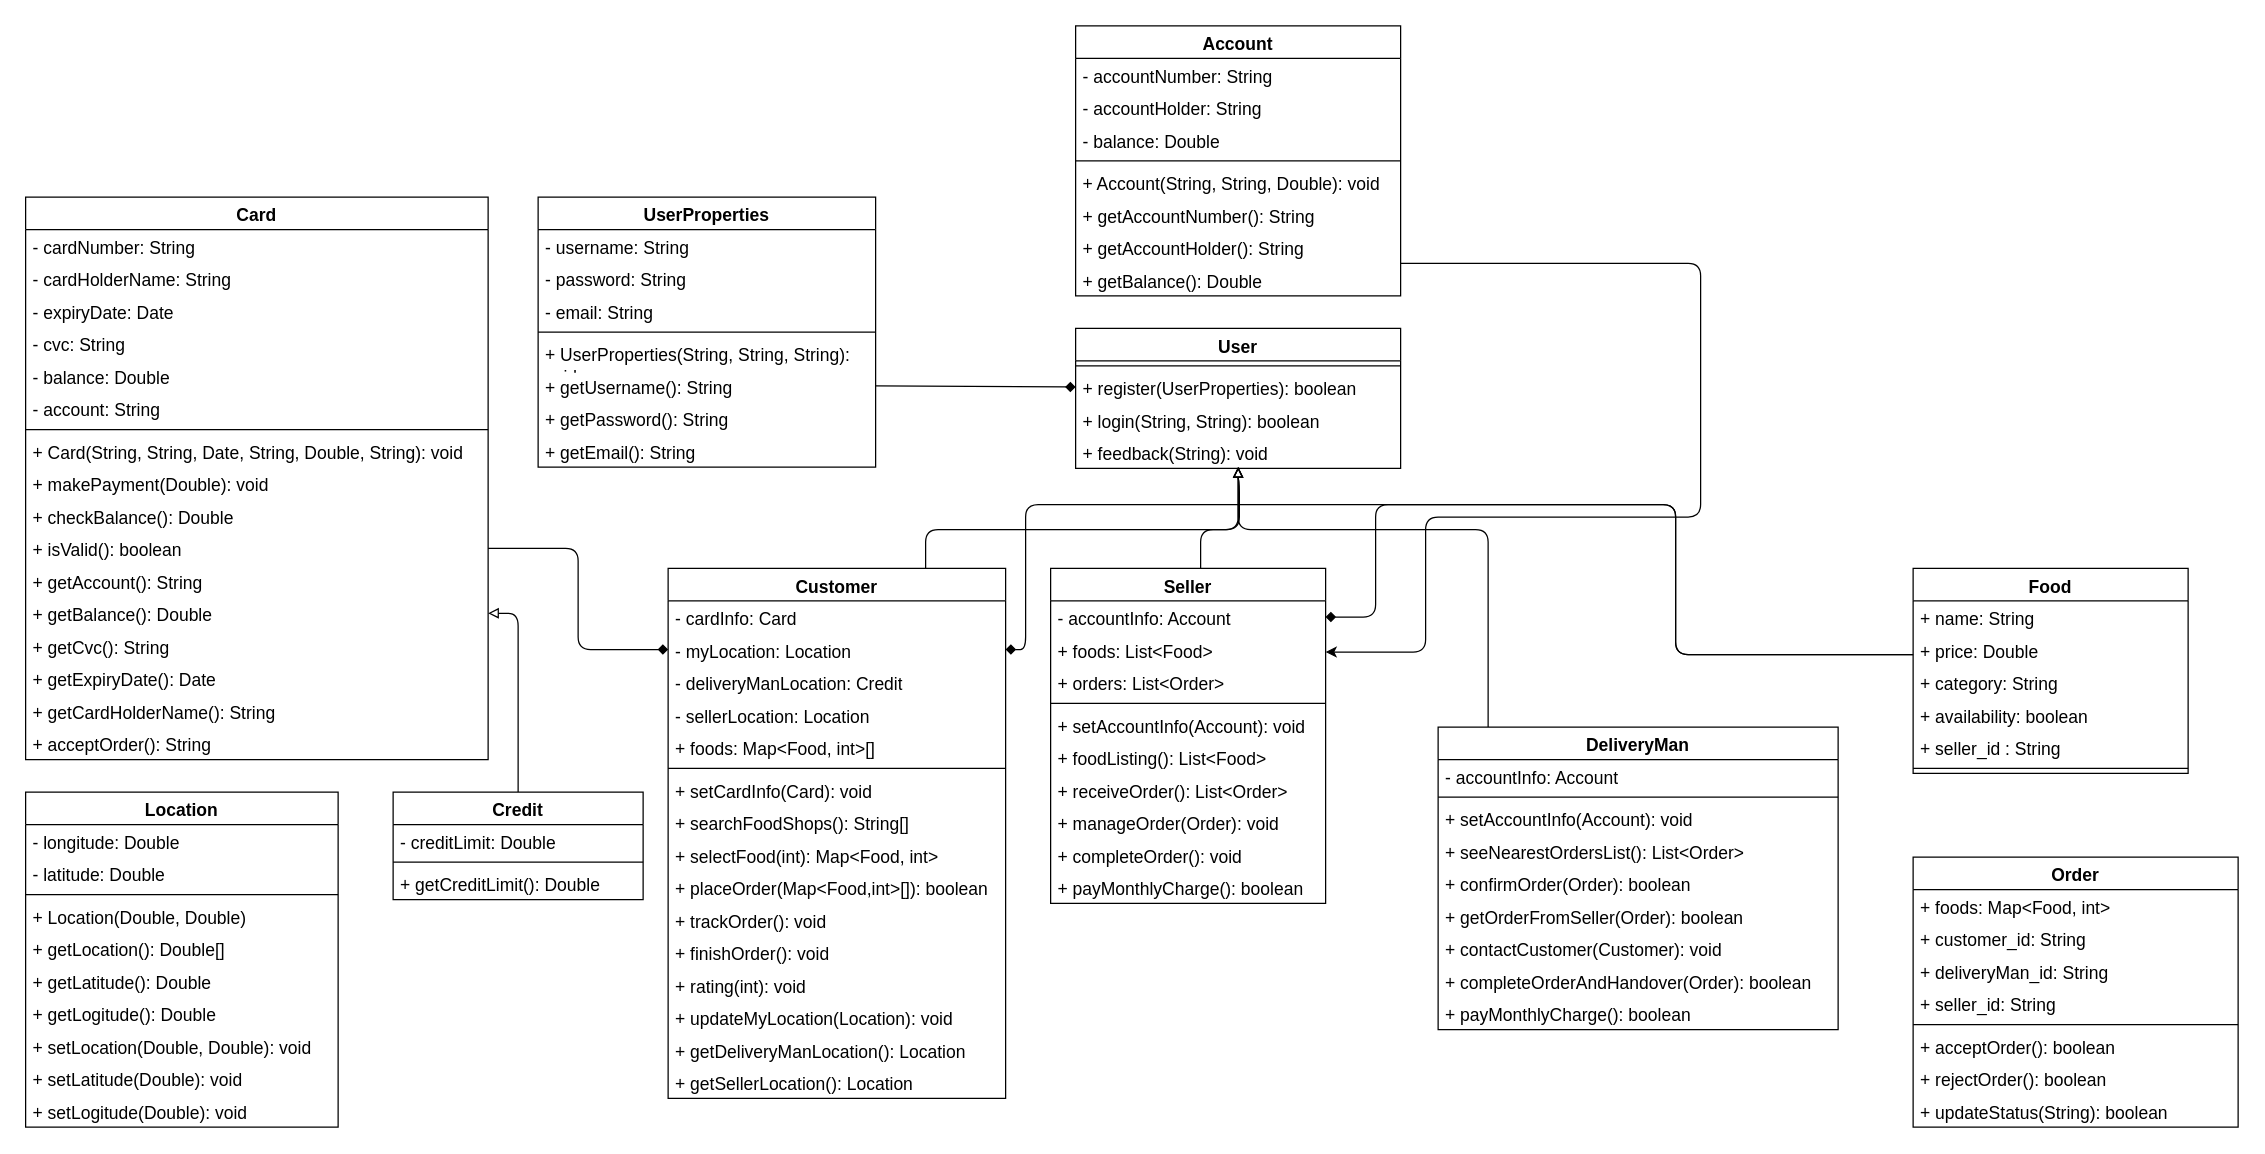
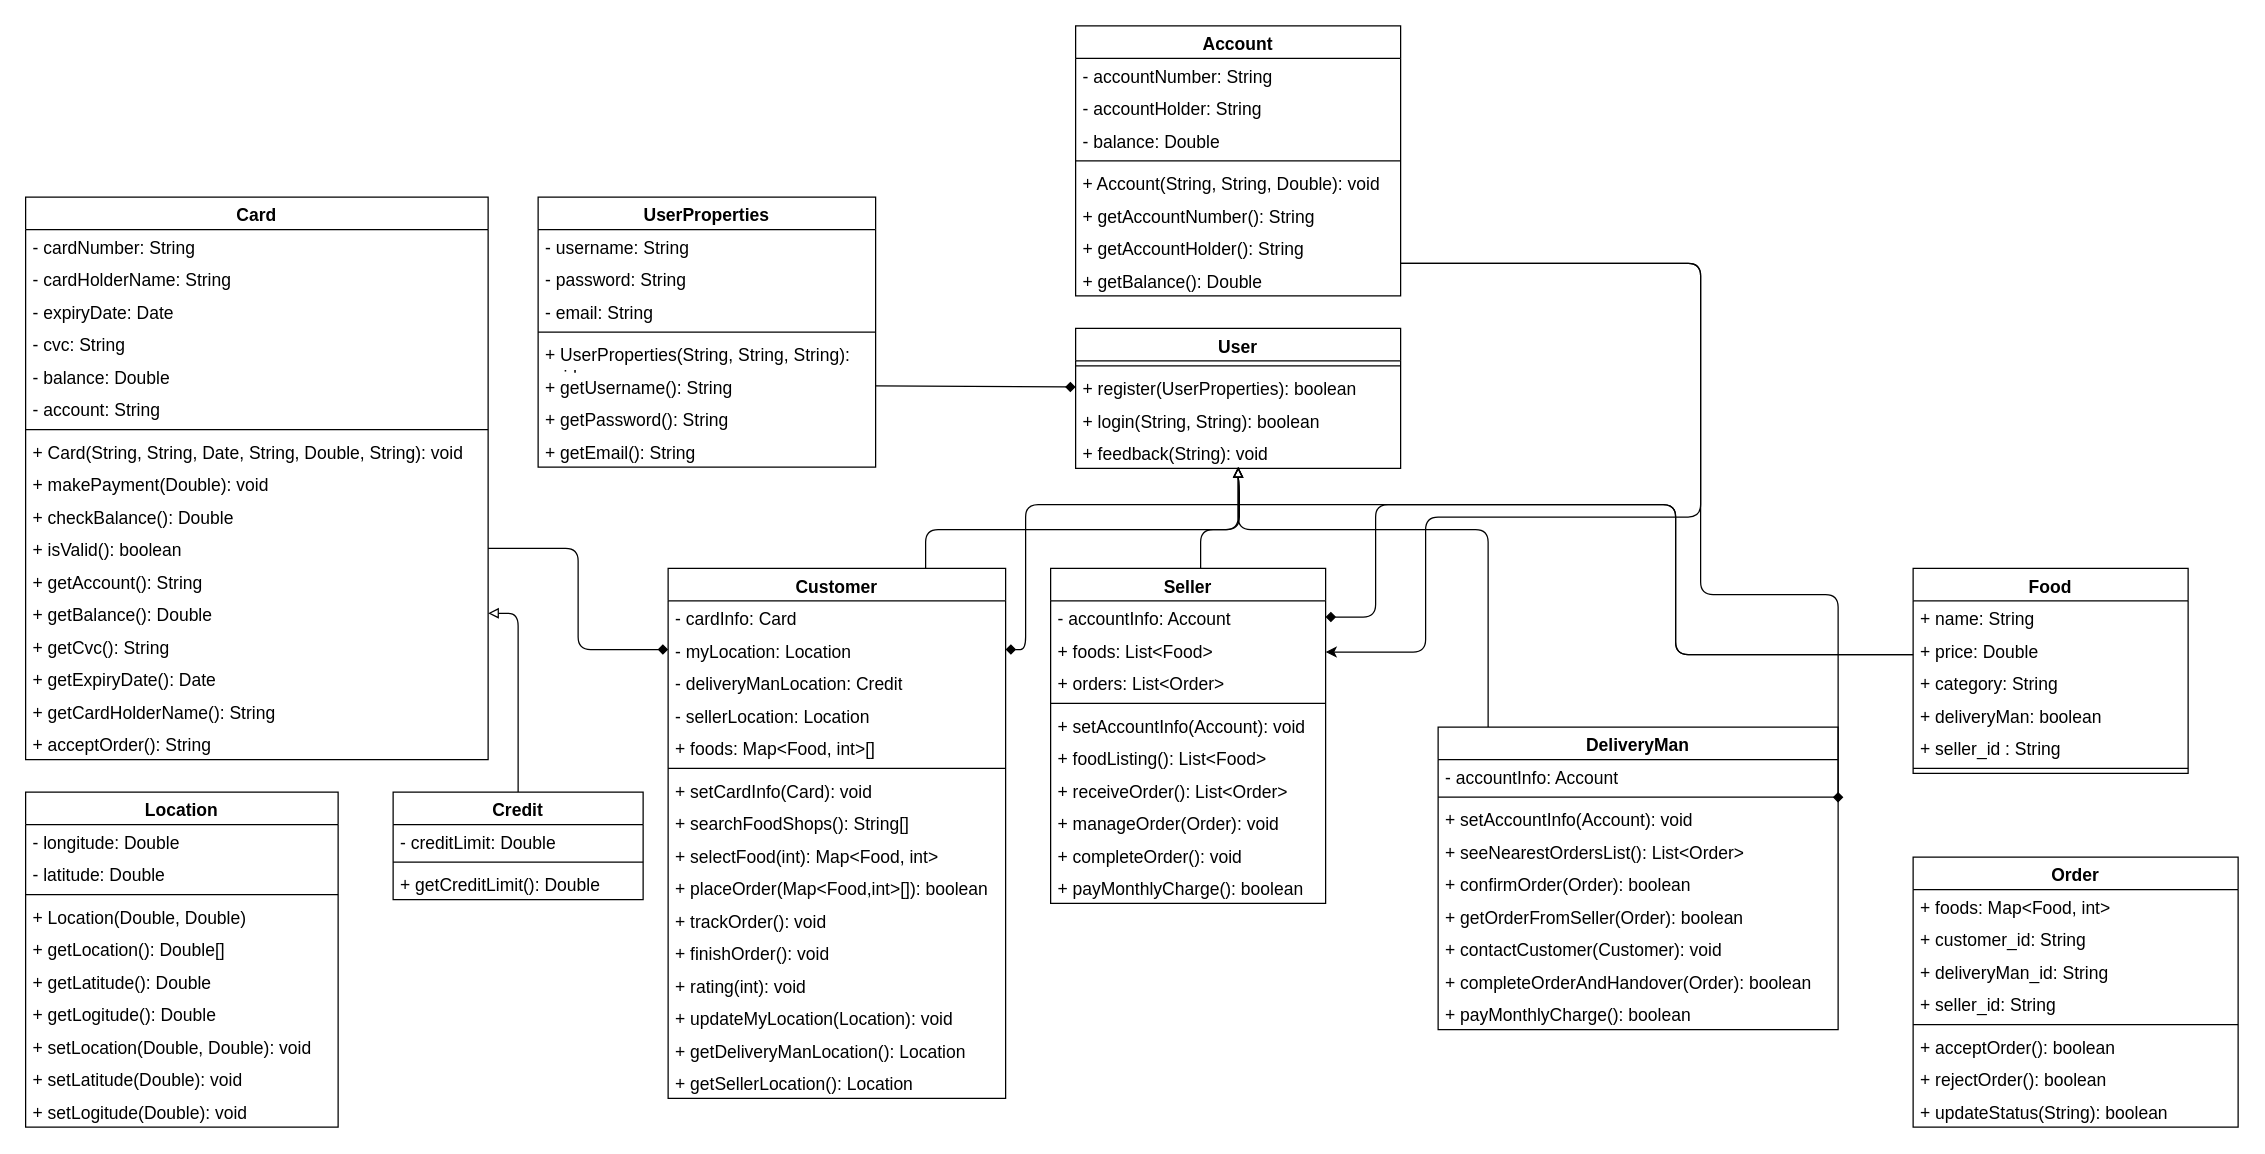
none -> (1793, 594)
(2013, 717) -> (2015, 717)
